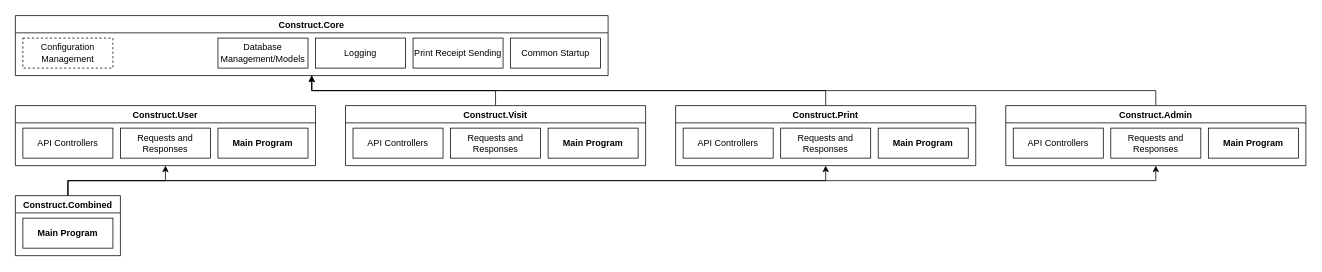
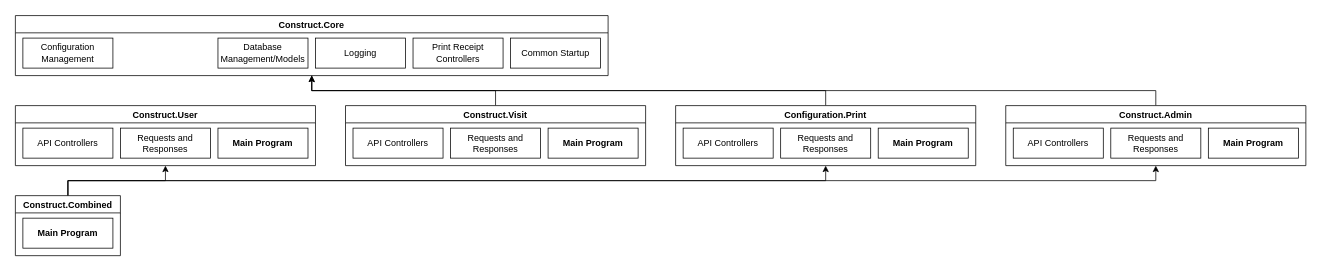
(68, 53) -> (68, 53)
(458, 53) -> (458, 53)
(825, 114) -> (825, 114)
